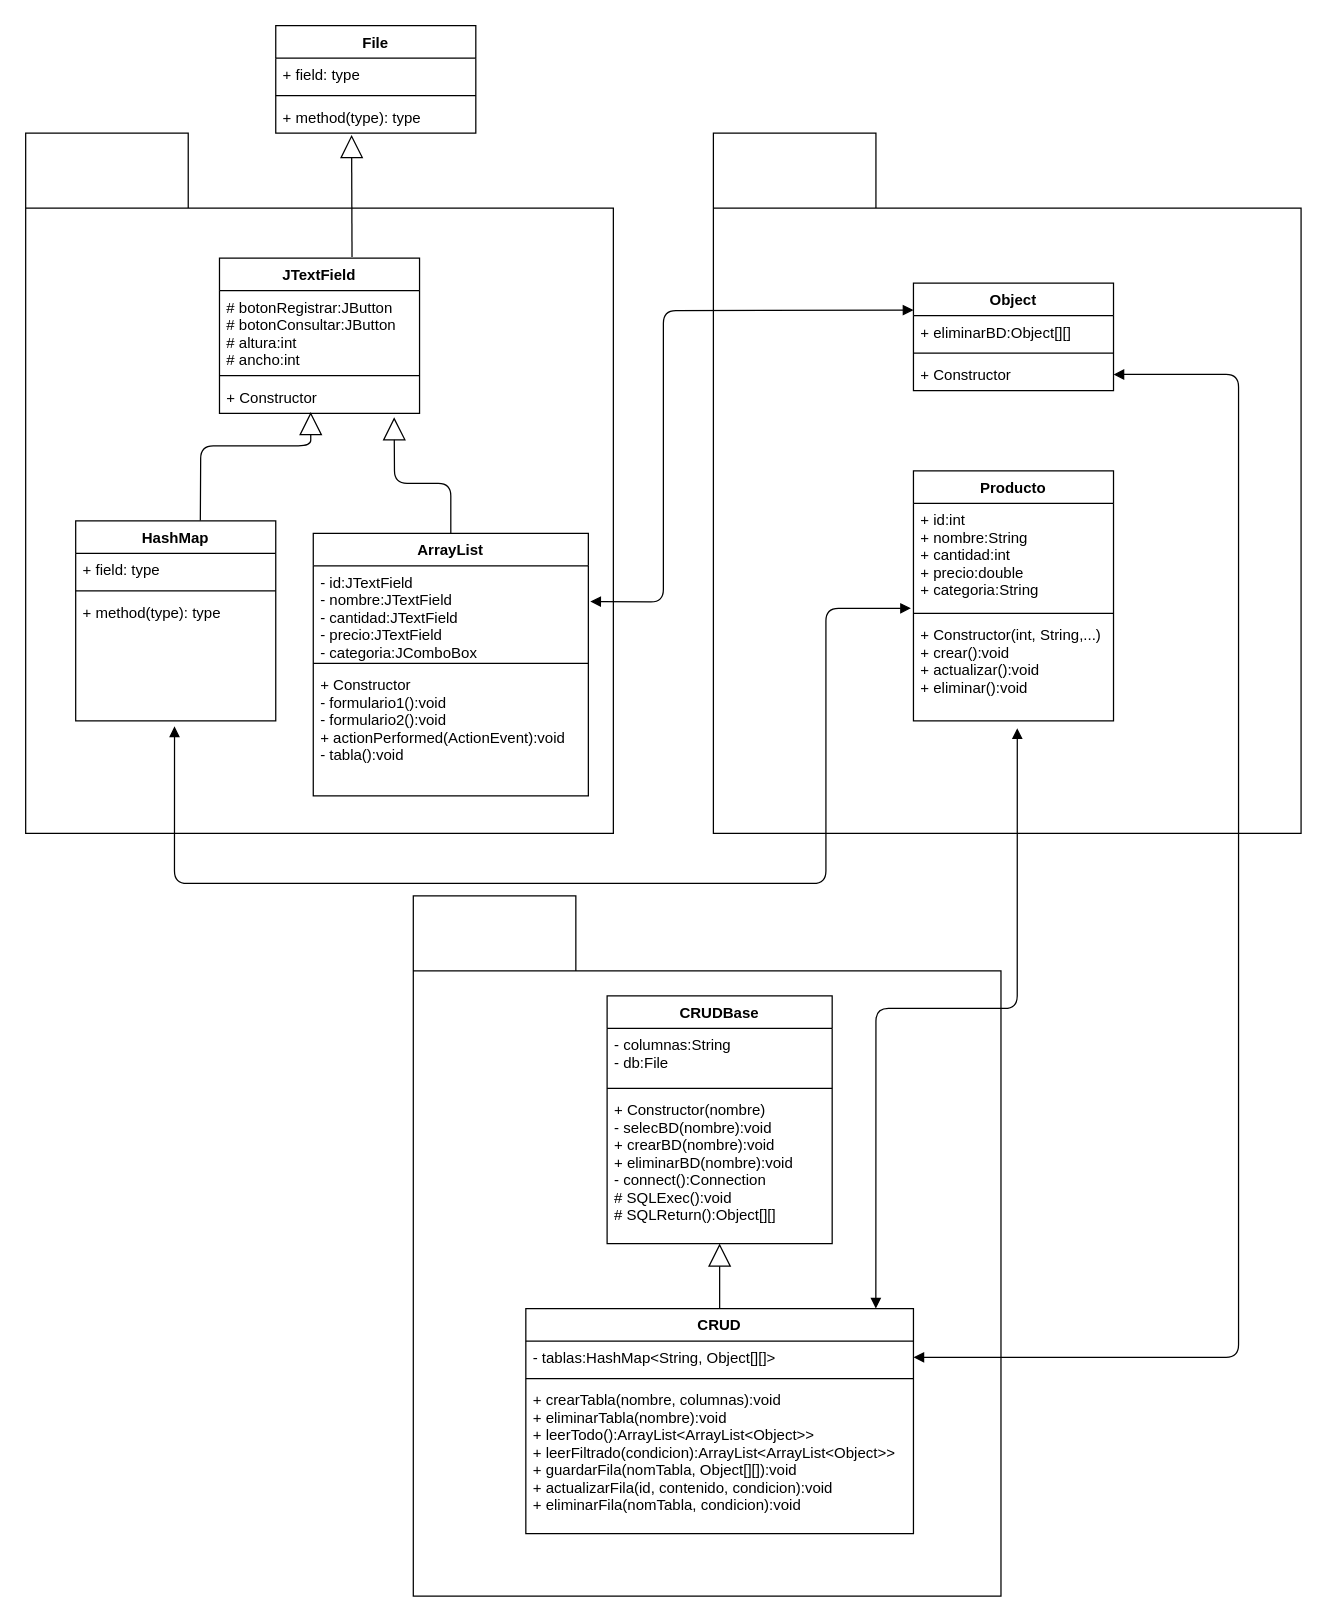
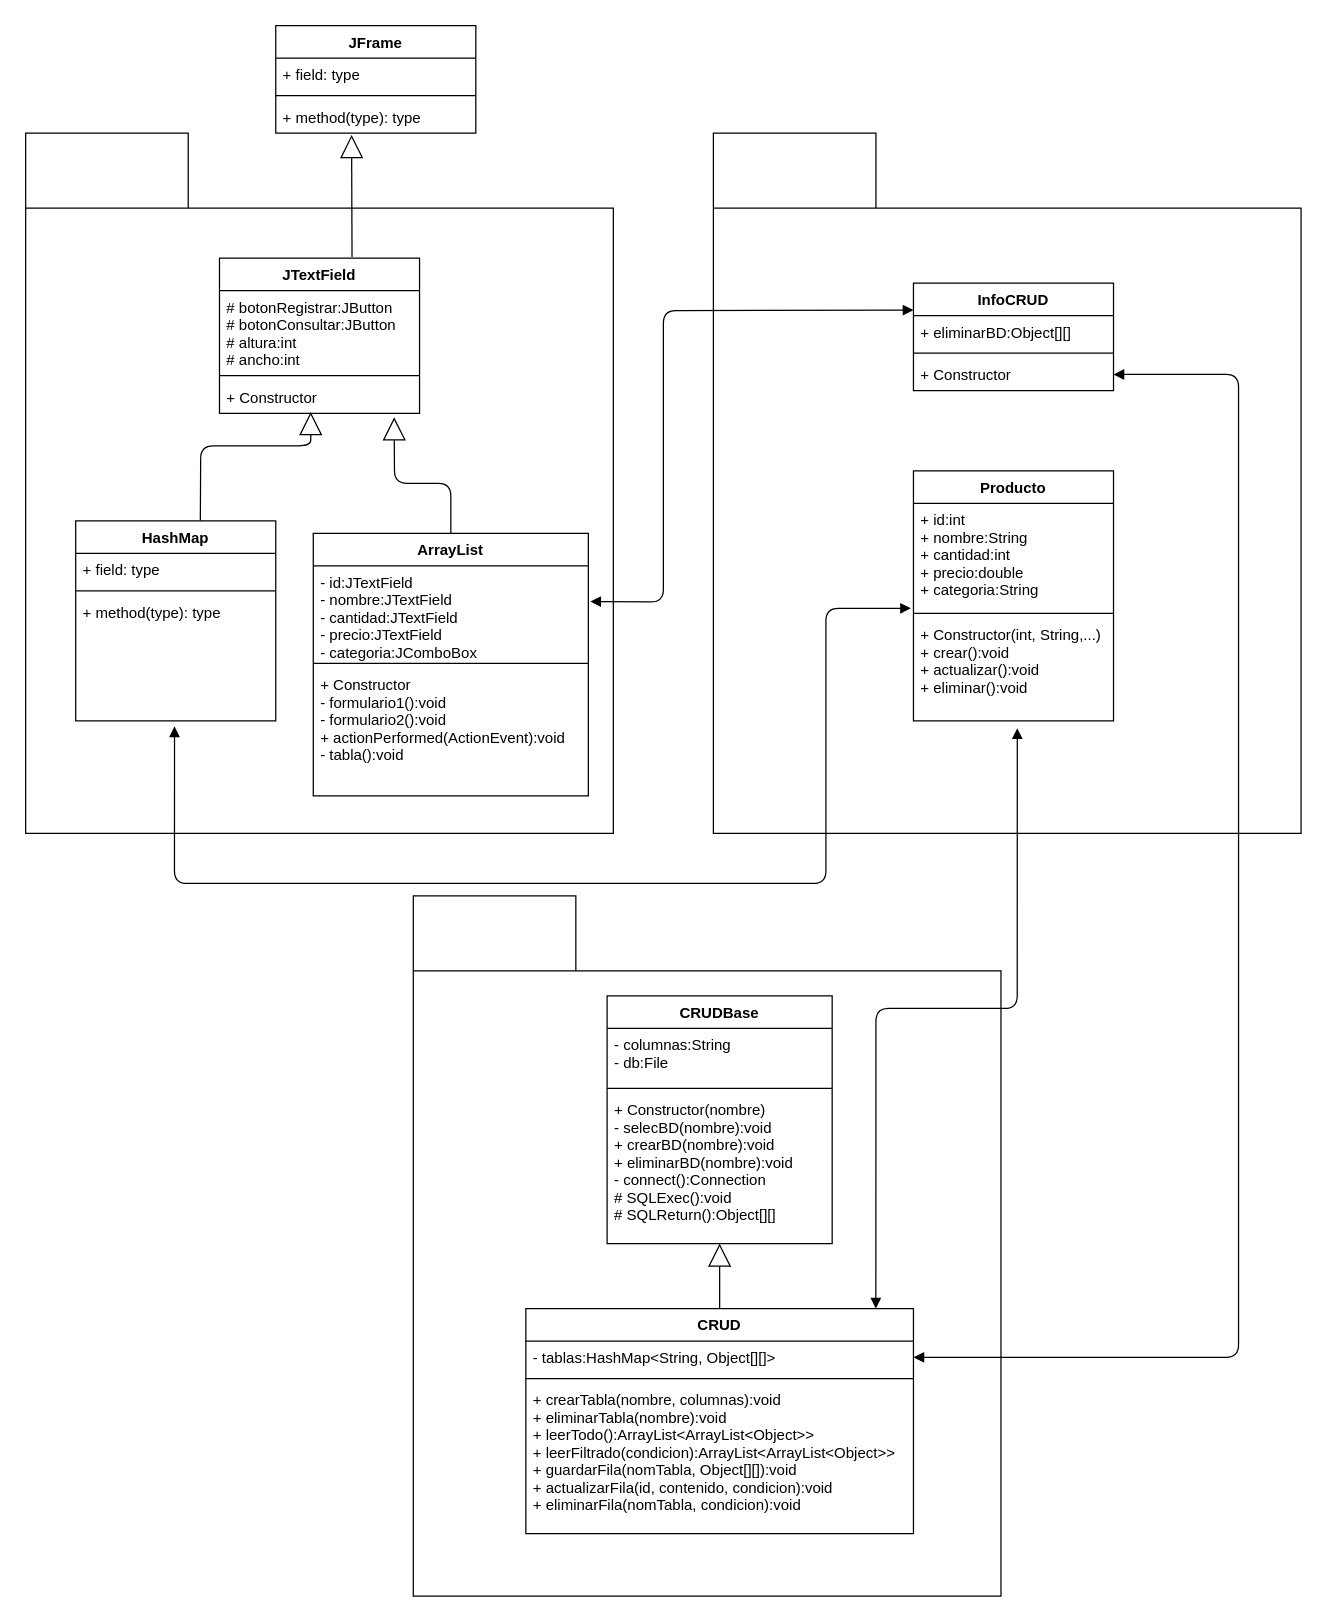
(375, 43) -> (375, 43)
(1013, 300) -> (1013, 300)
